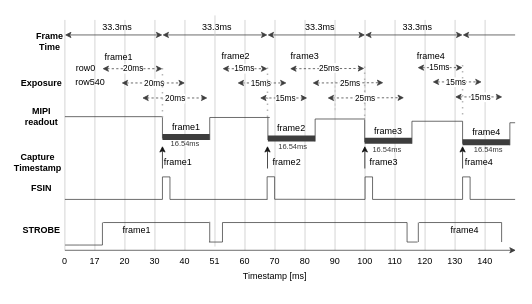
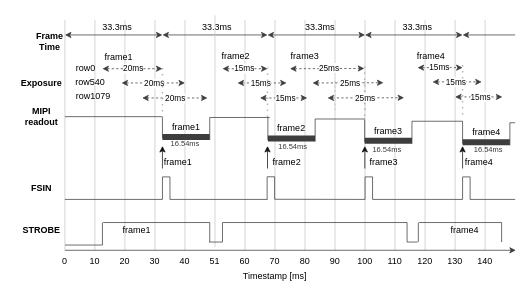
none -> (93, 96)
(38, 162) -> none
(95, 261) -> (95, 261)
